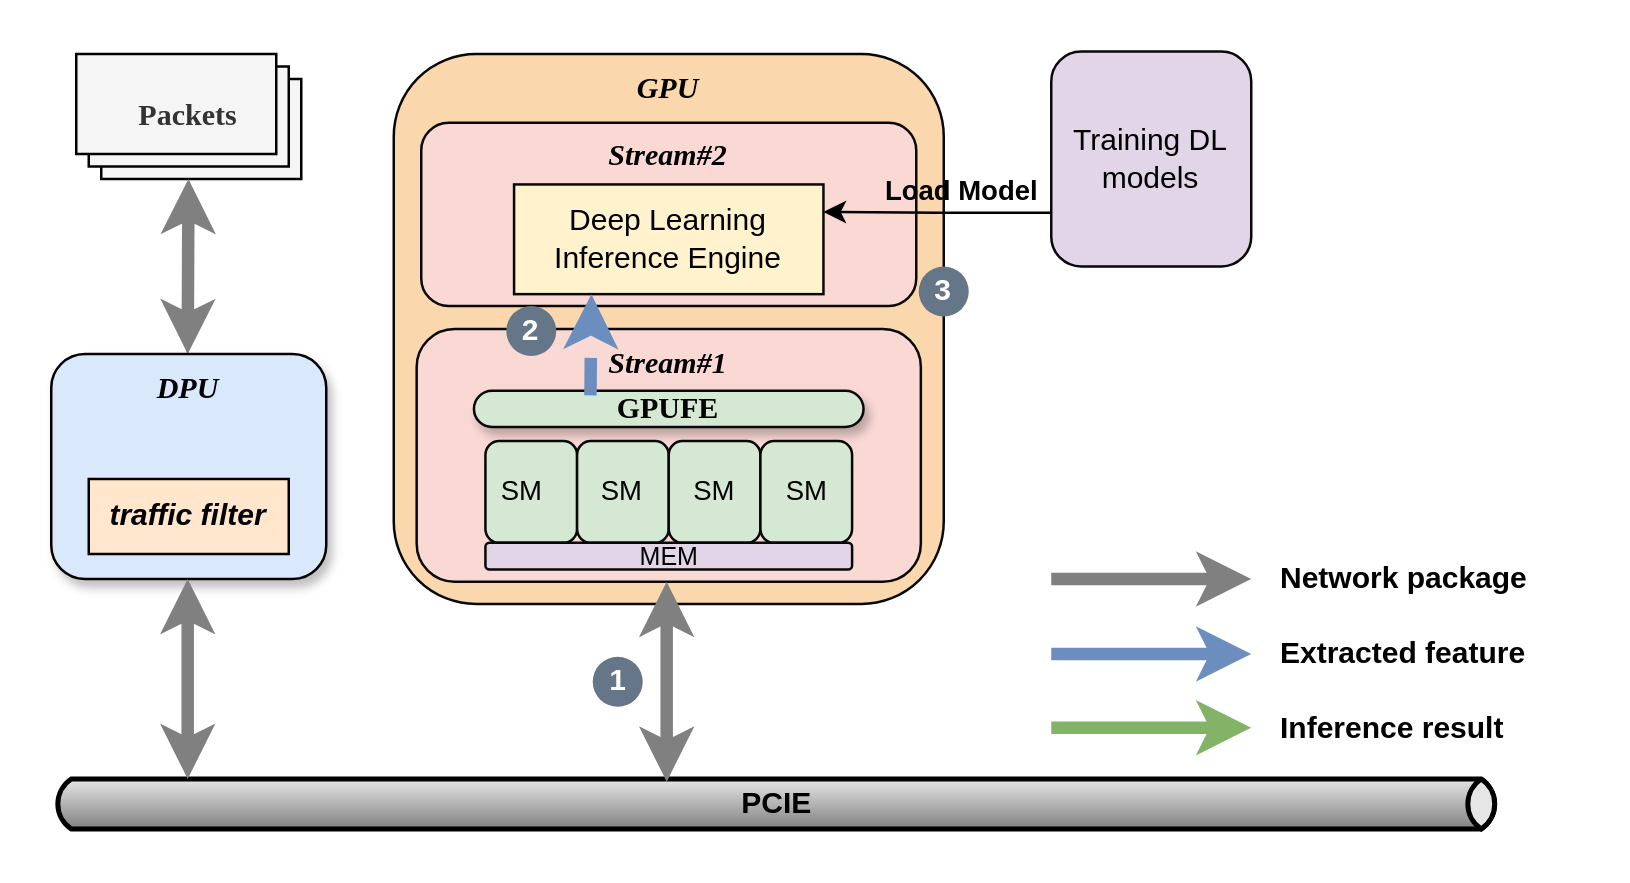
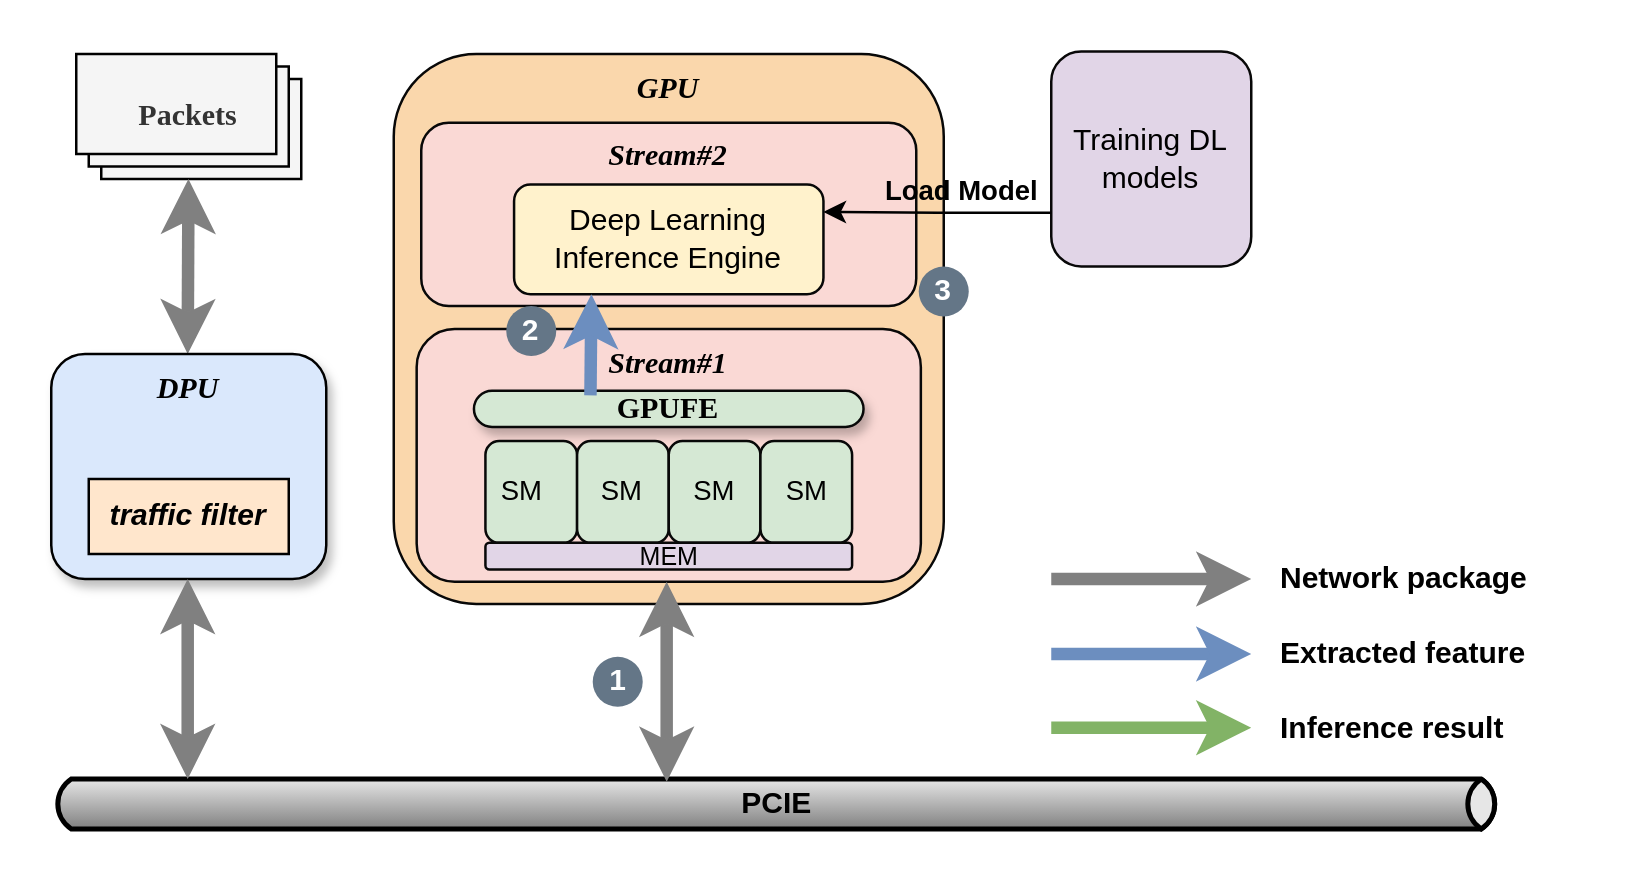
(669, 239) -> (669, 239)
(591, 347) -> (591, 347)
